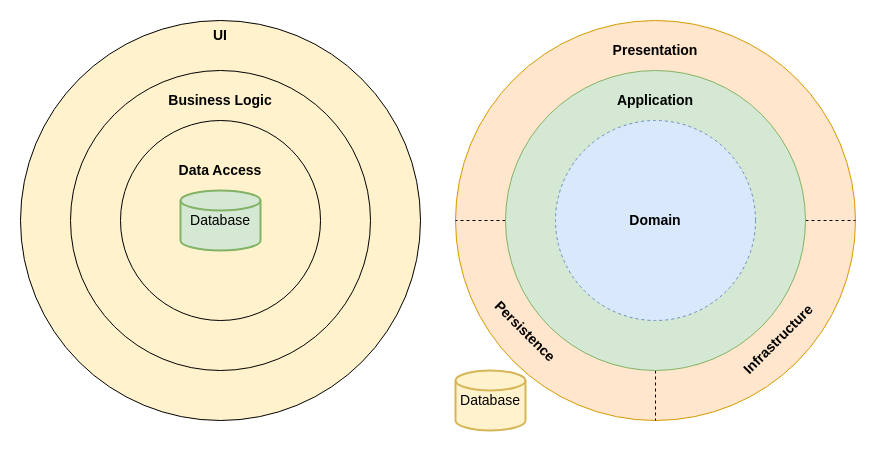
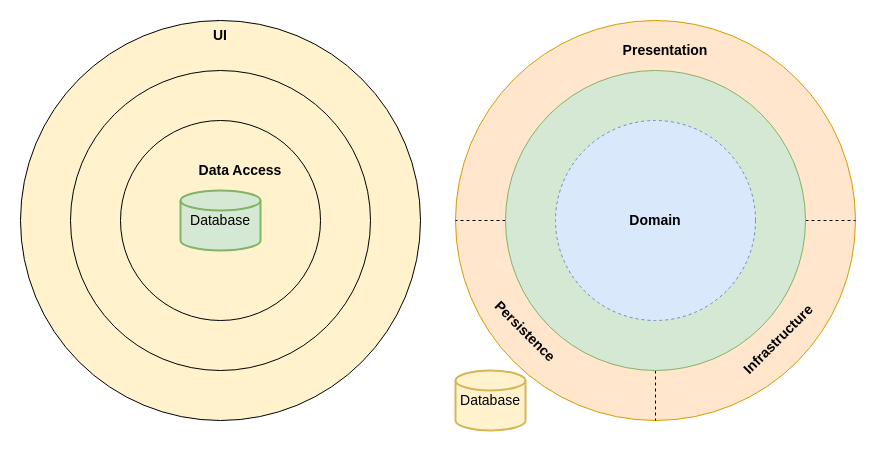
(656, 51) -> (666, 51)
(221, 101) -> none
(656, 101) -> none
(221, 171) -> (241, 171)
